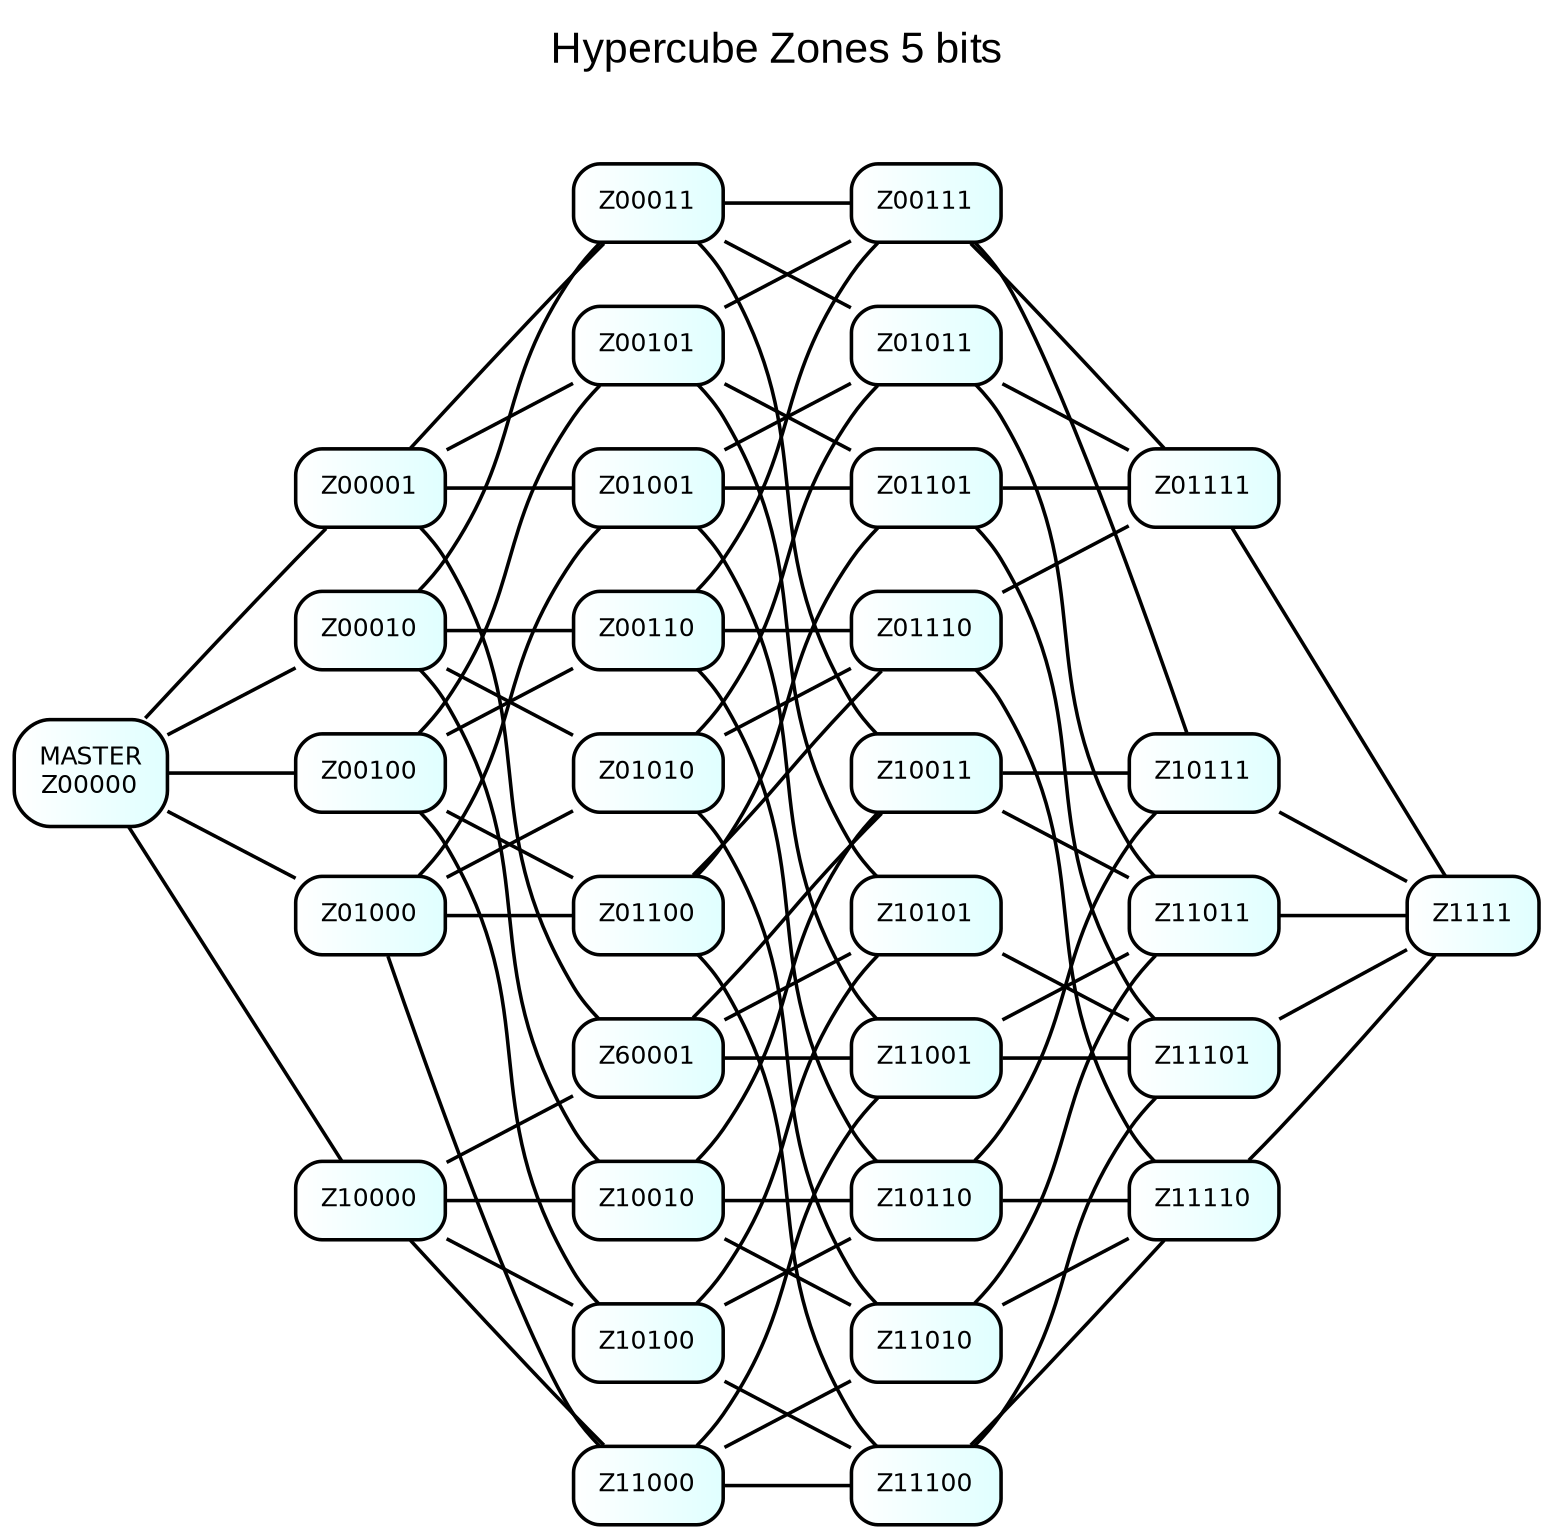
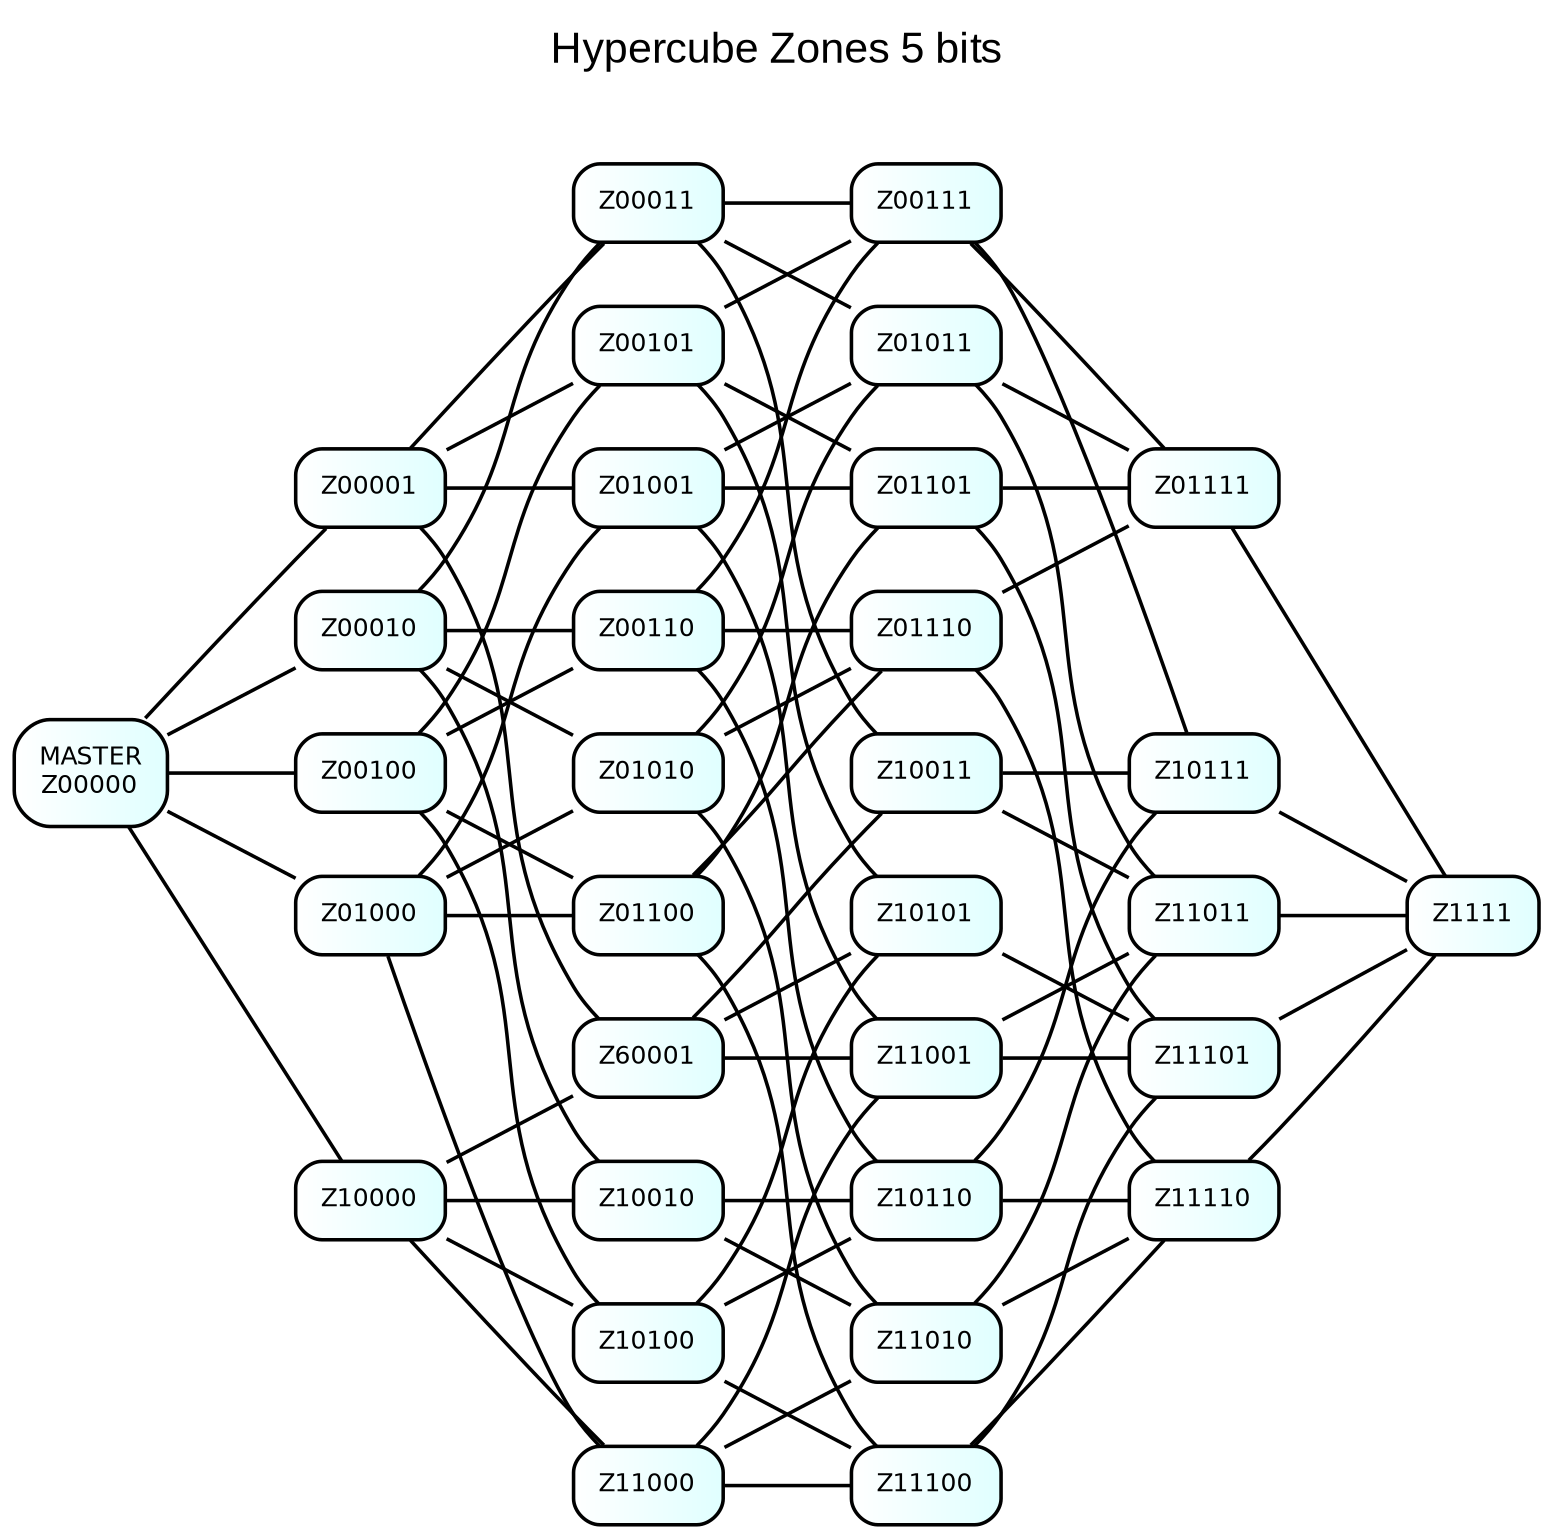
(787, 987) -> none
